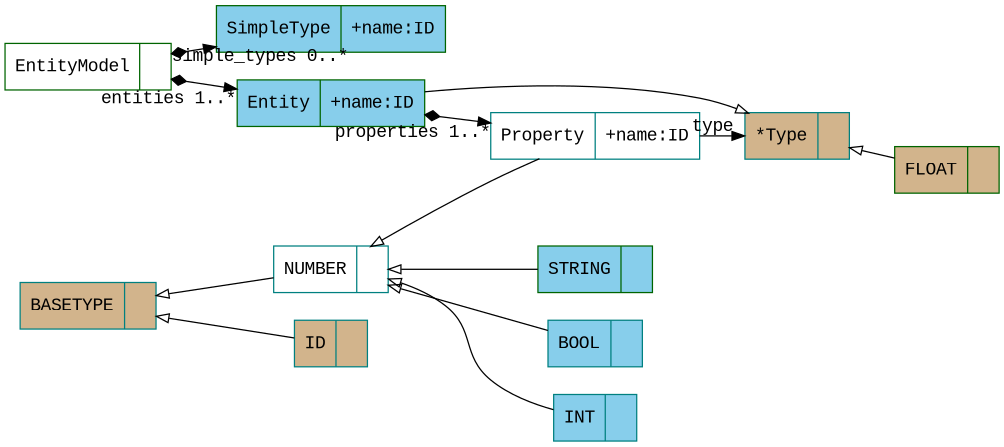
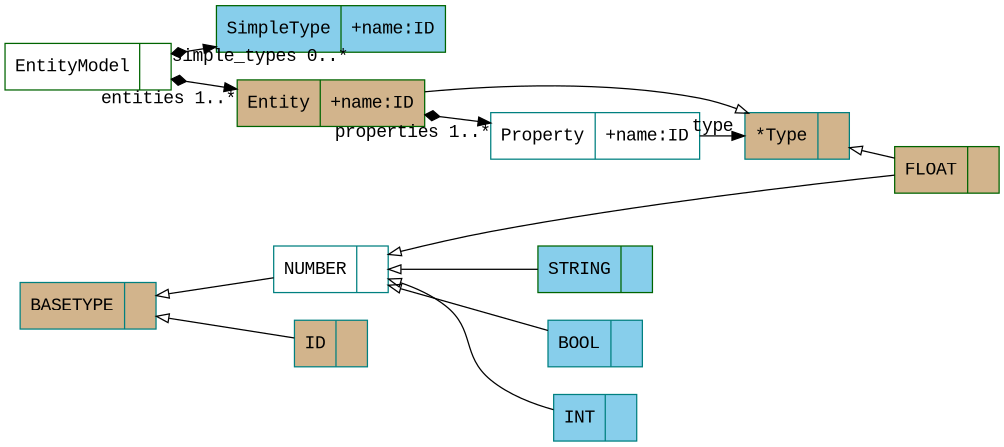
(331, 103) -> (331, 103)
(459, 197) -> (647, 206)
